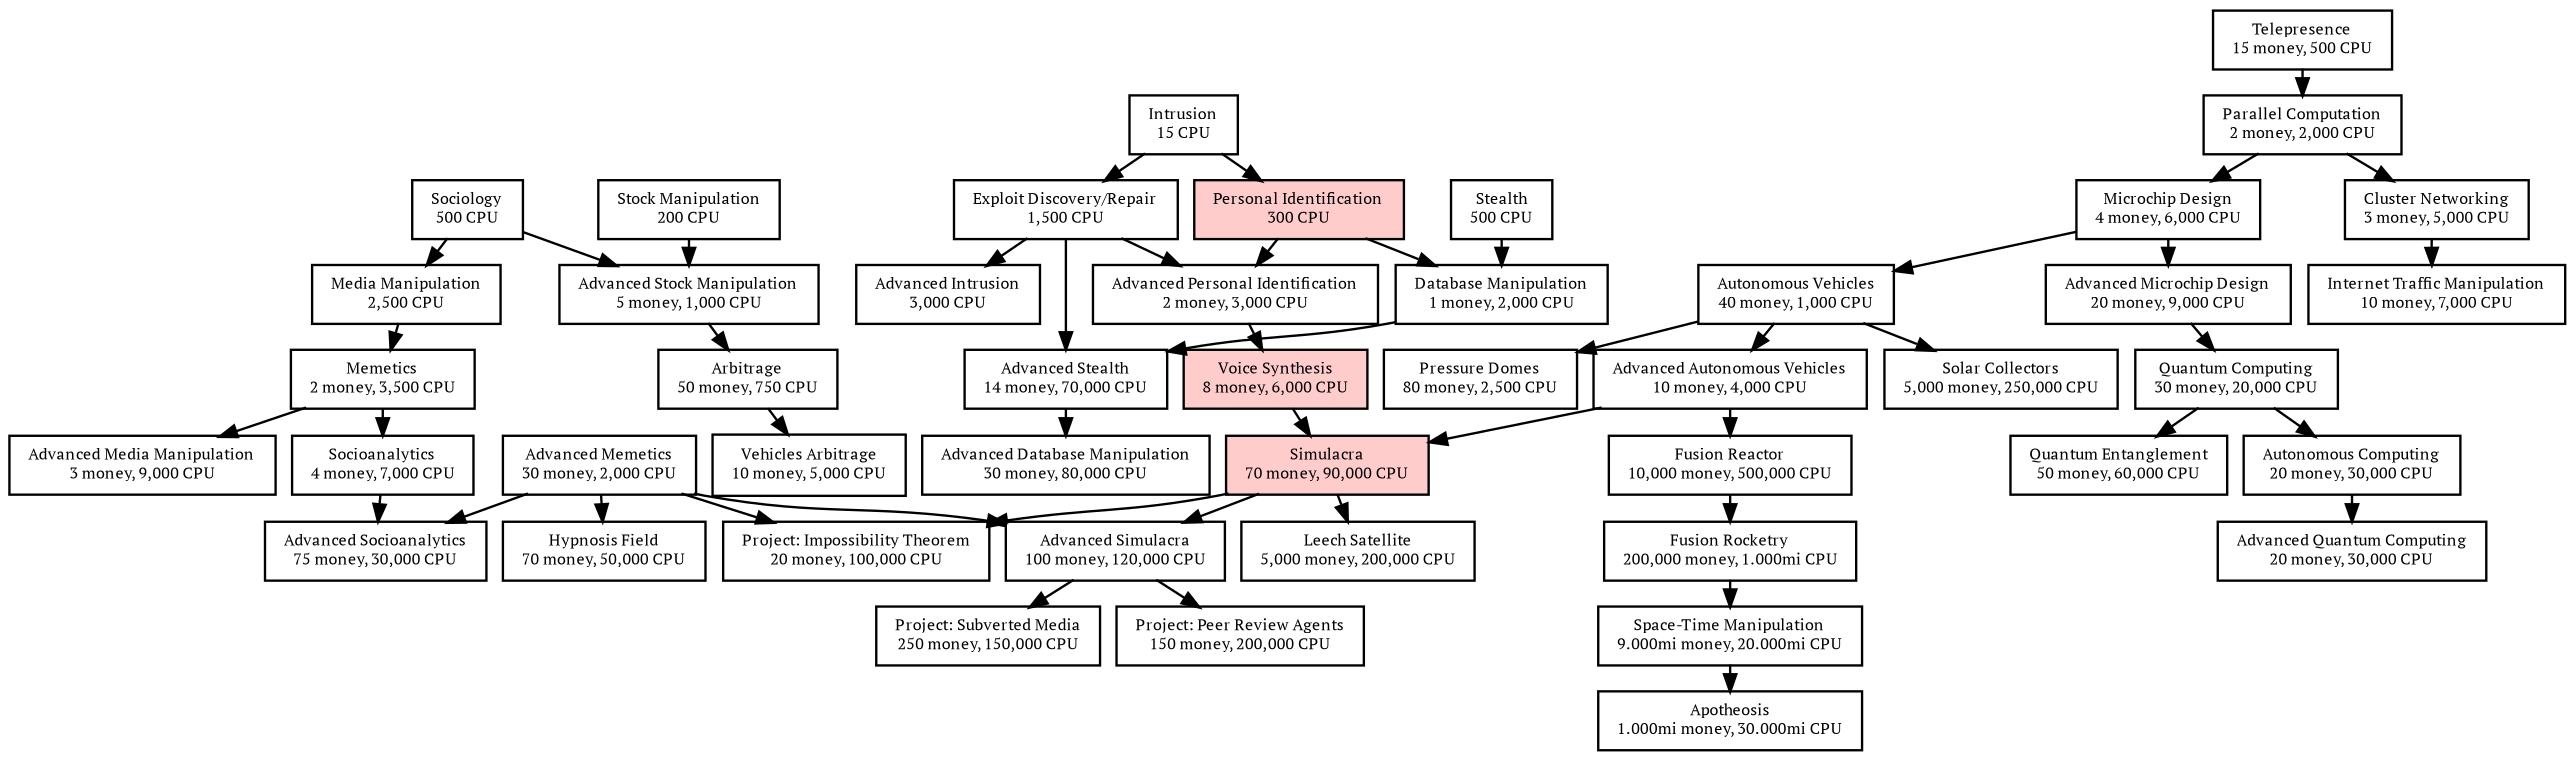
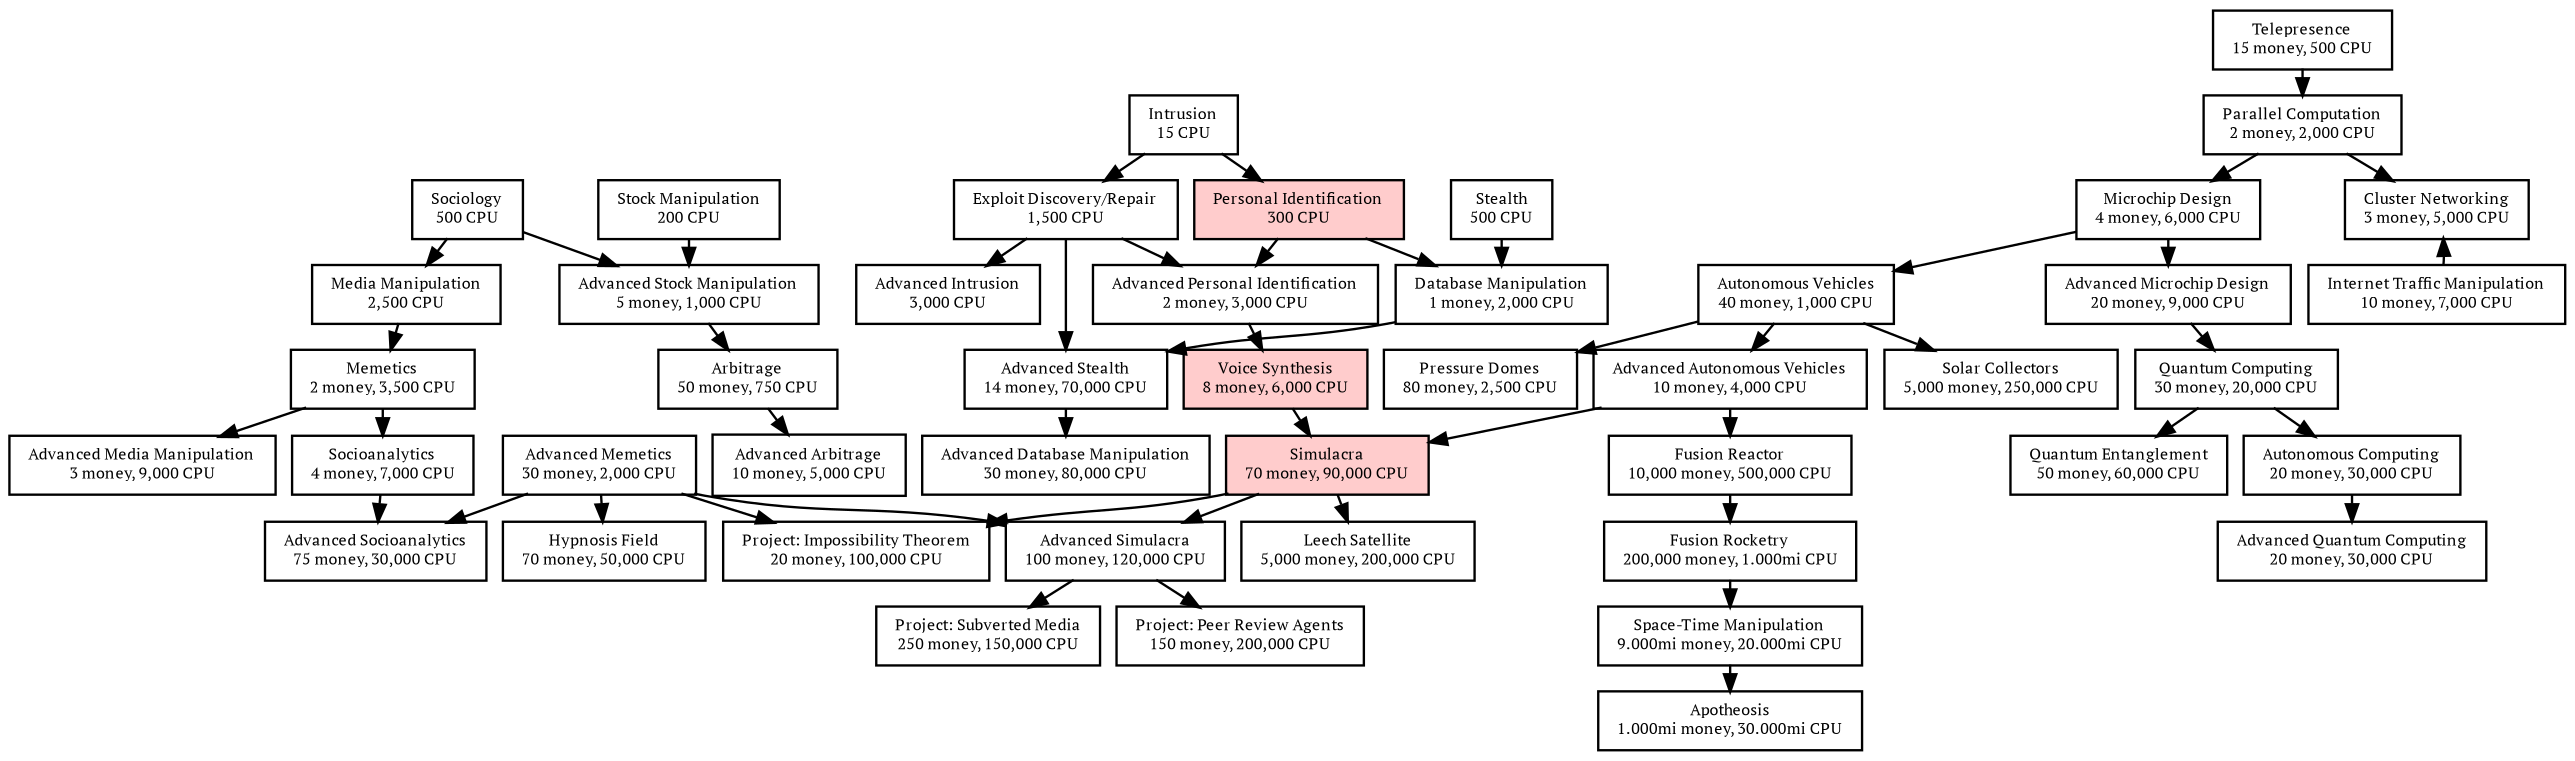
(2432, 243) -> (2444, 261)
(809, 465) -> (809, 465)
